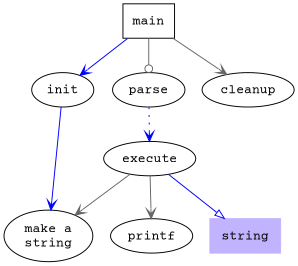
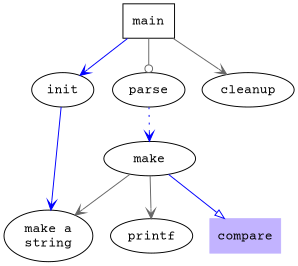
(150, 159) -> (150, 159)
(245, 236) -> (245, 236)
